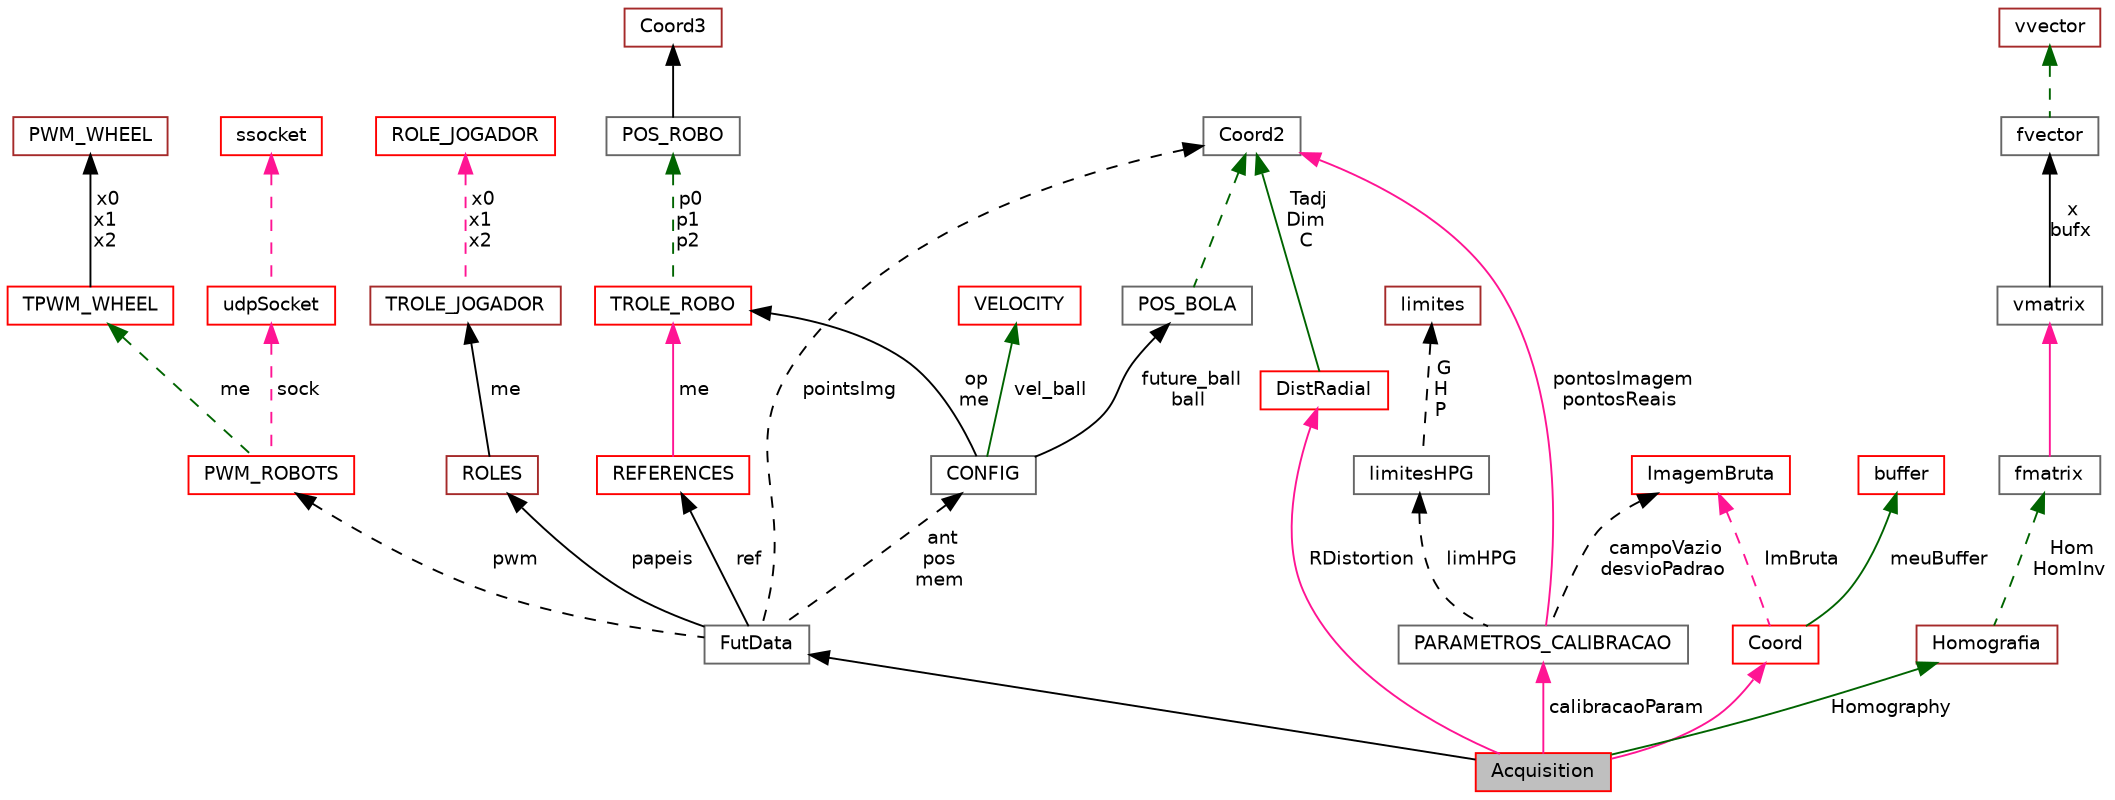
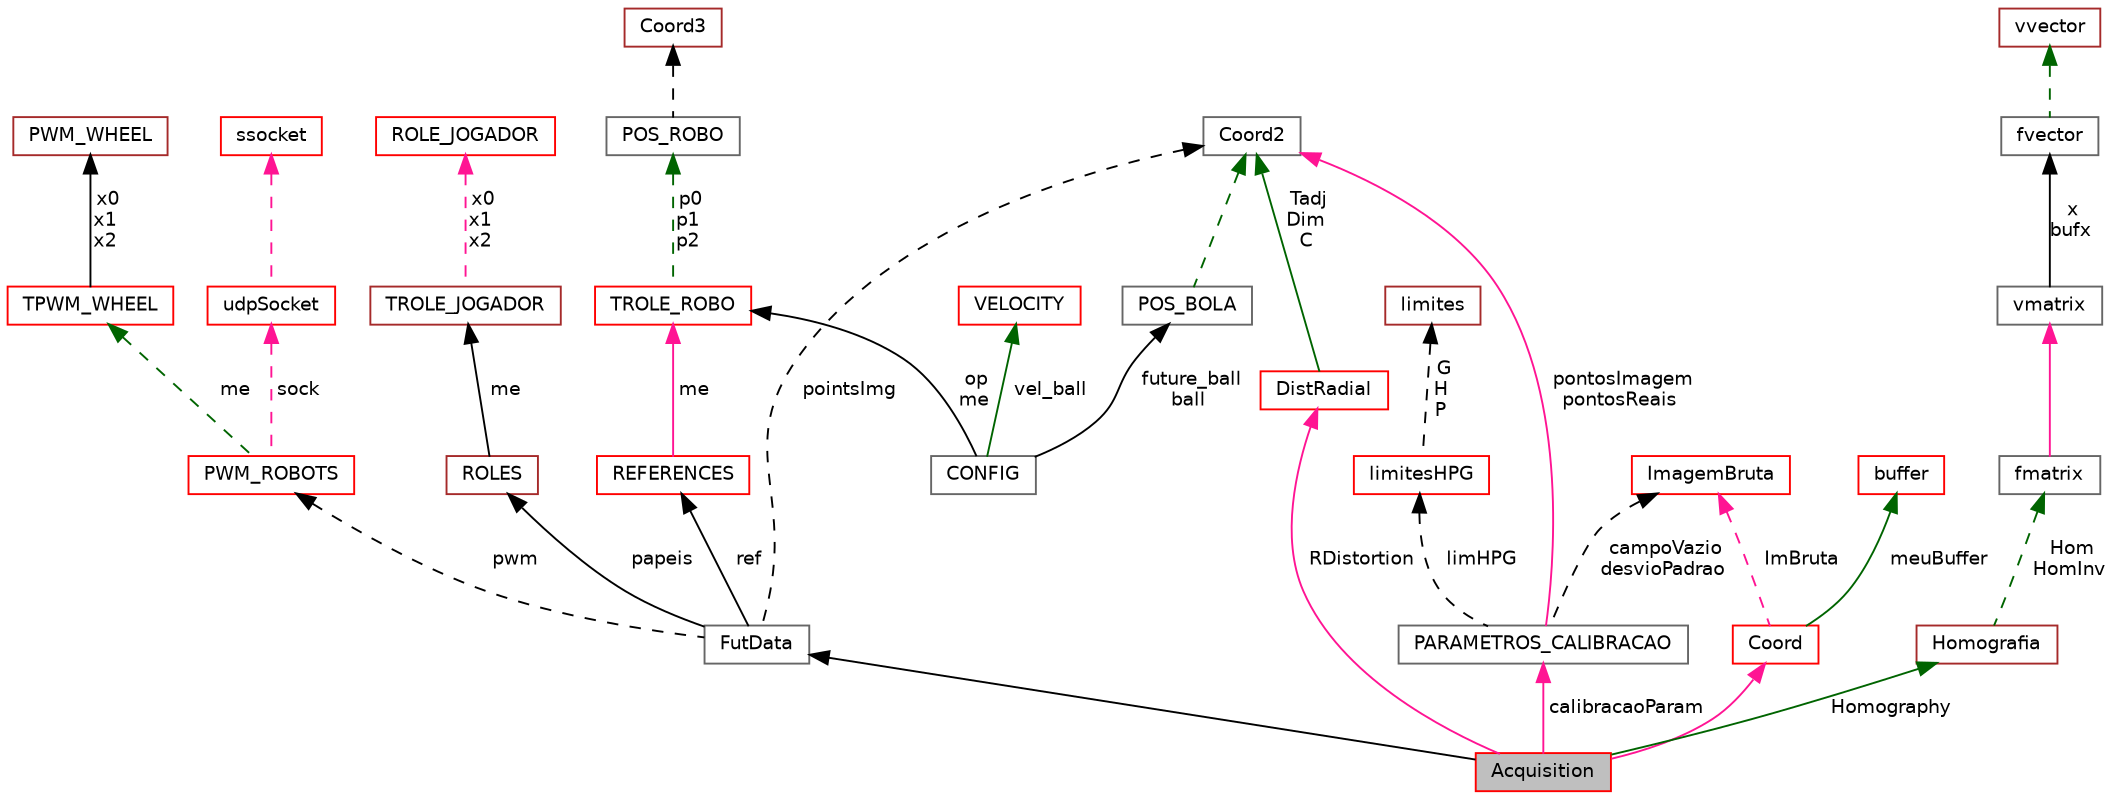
(673, 92) -> (673, 92)
(1421, 475) -> (1421, 475)
(864, 566) -> none
